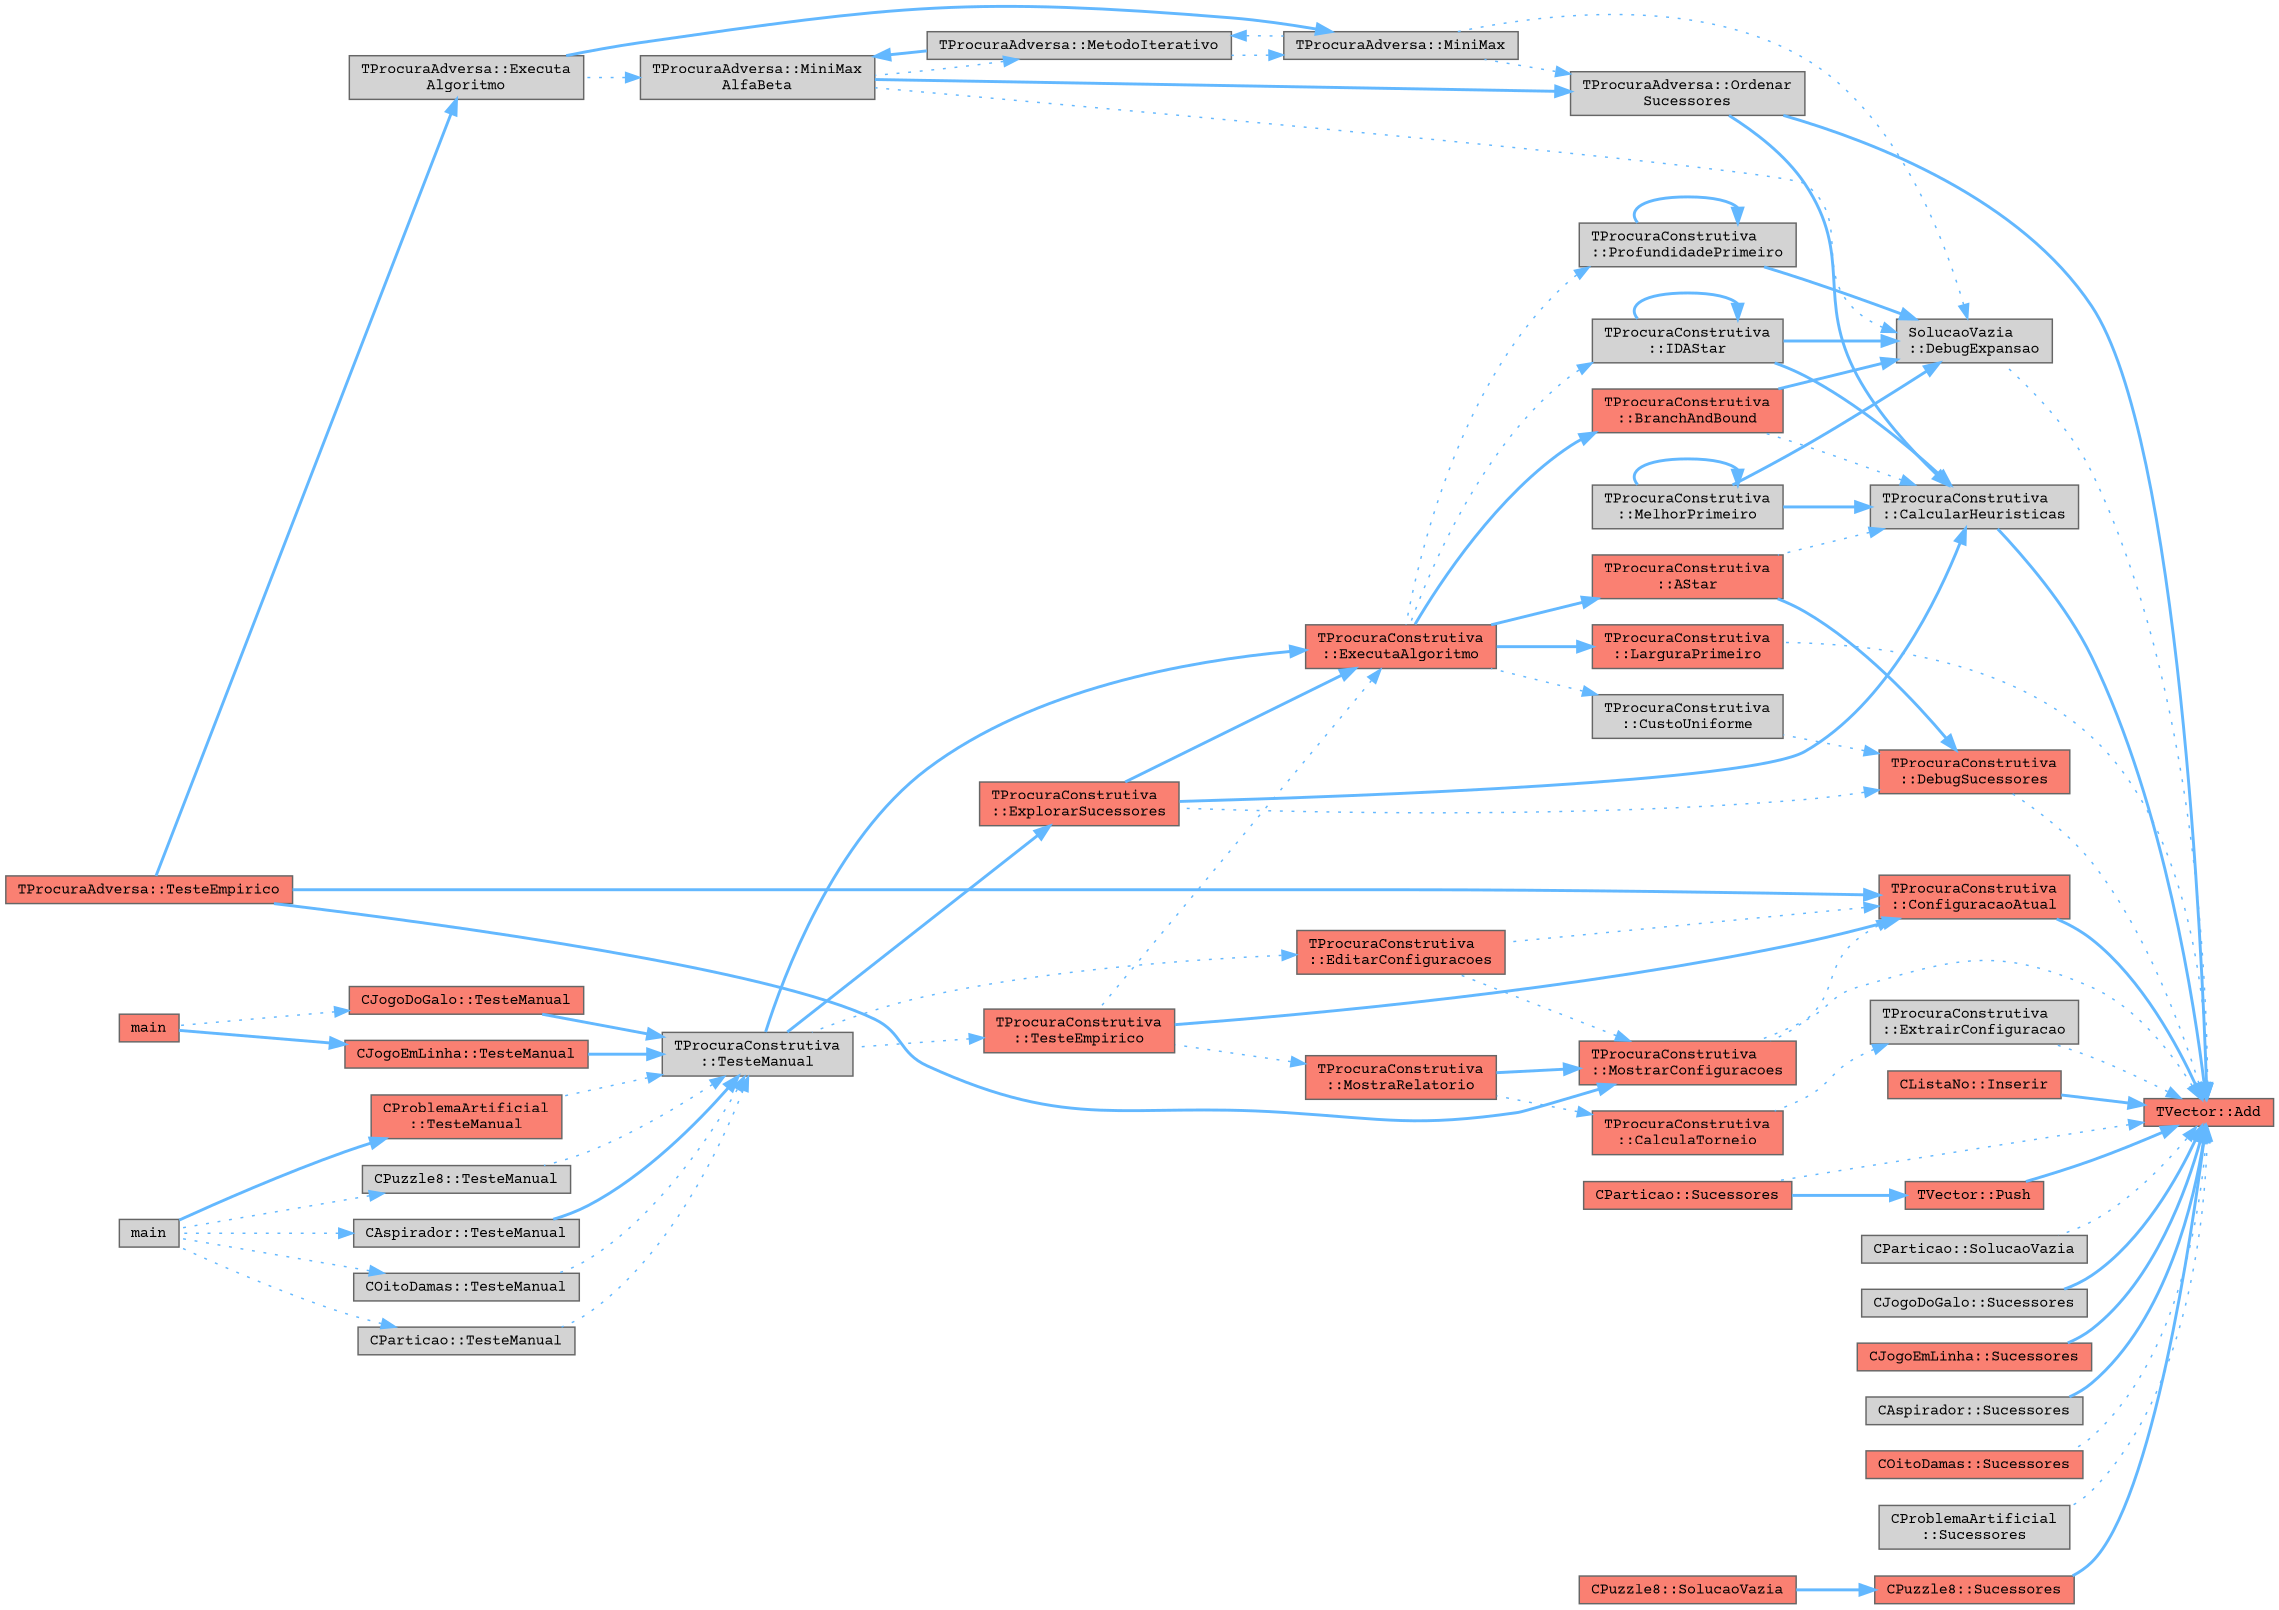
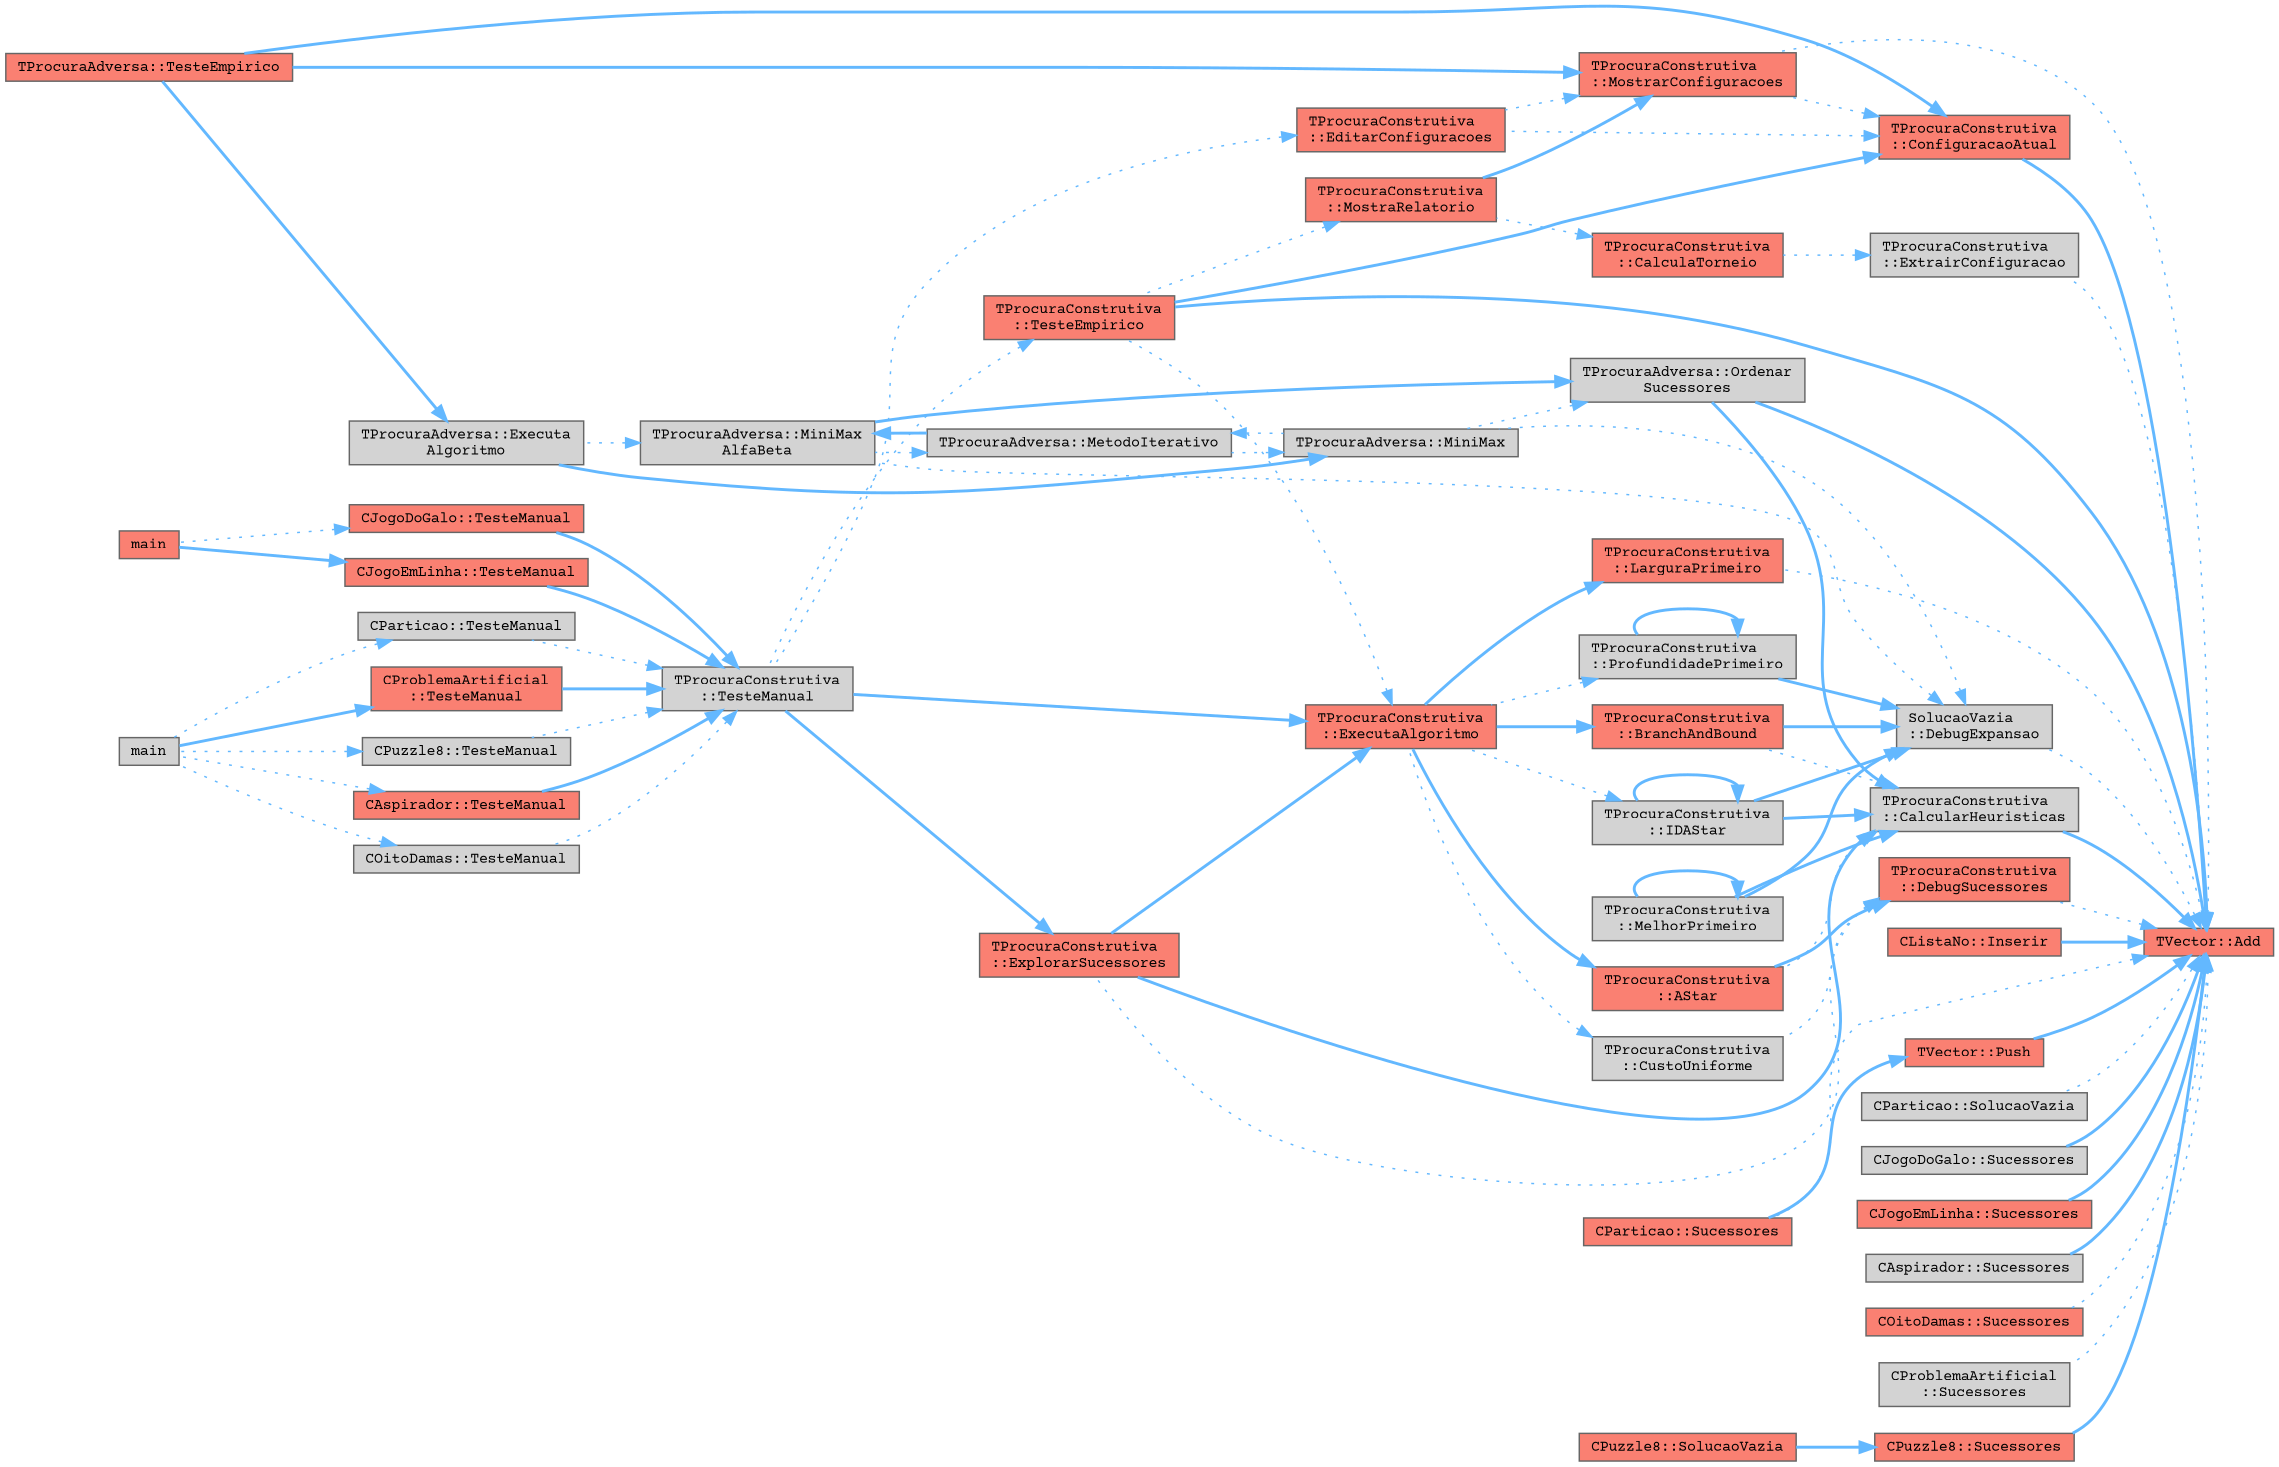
none -> (1867, 363)
(605, 1087) -> (605, 689)
(467, 1233) -> (467, 805)
